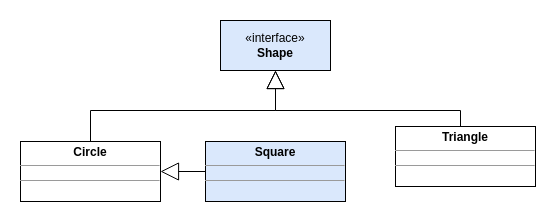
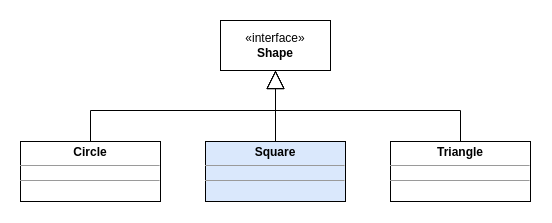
(276, 46) -> (276, 46)
(466, 157) -> (461, 172)
(192, 172) -> (276, 127)
